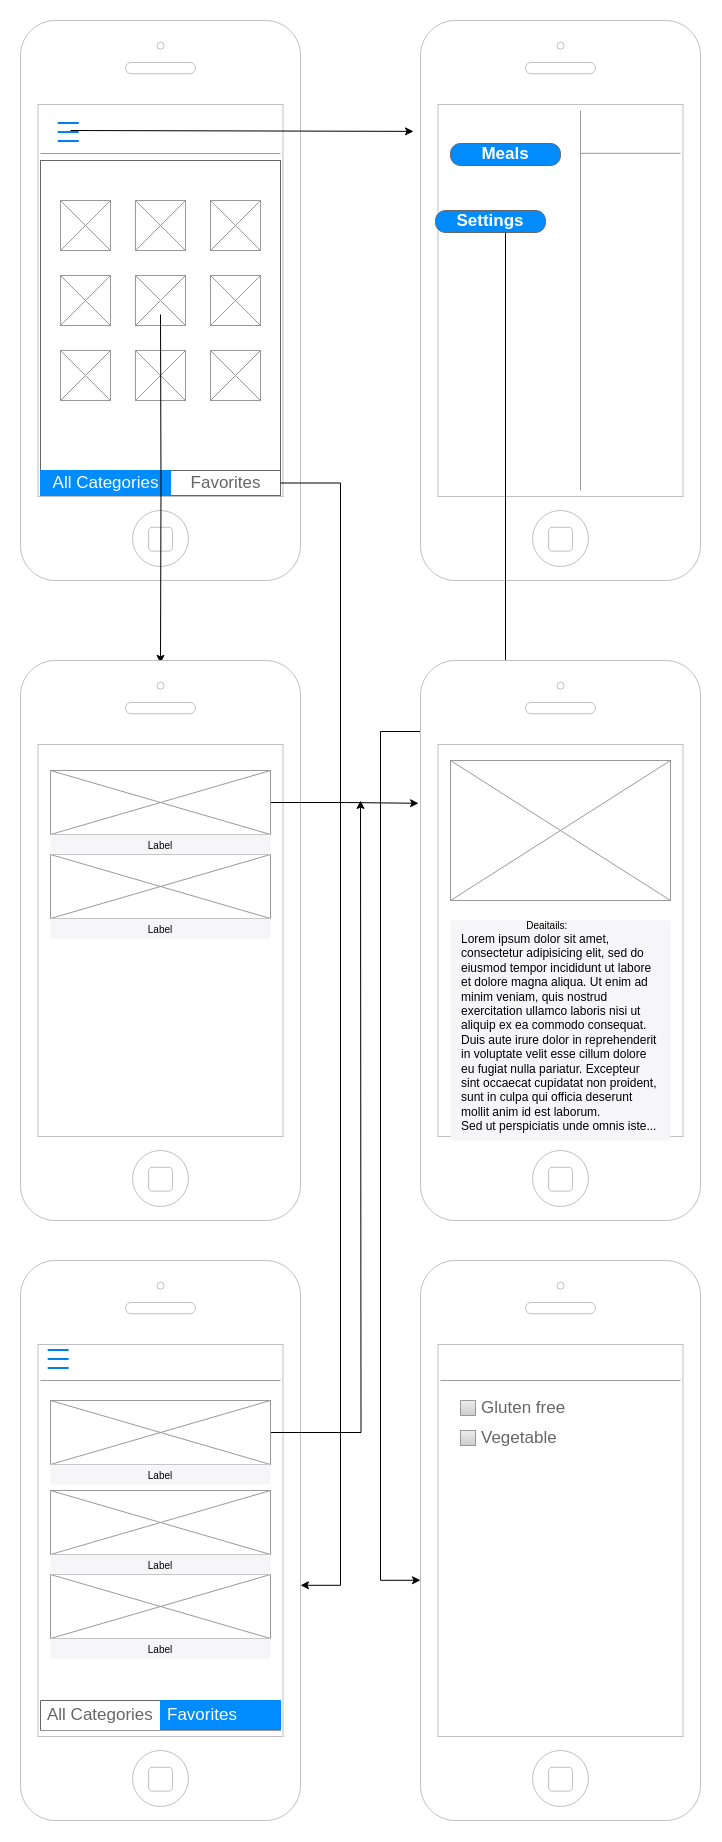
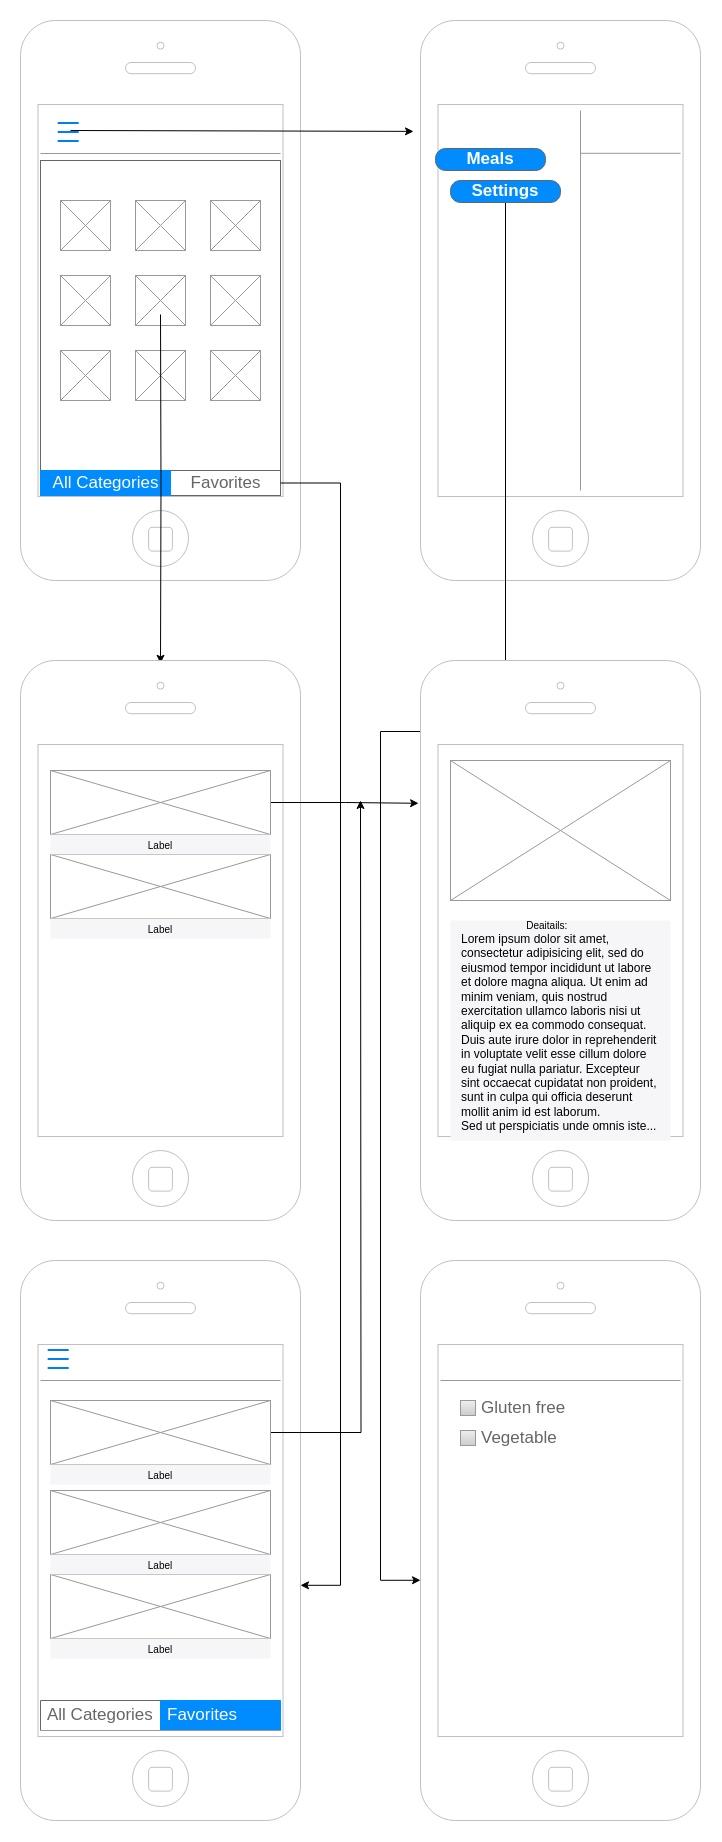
(506, 155) -> (491, 160)
(491, 222) -> (506, 192)
